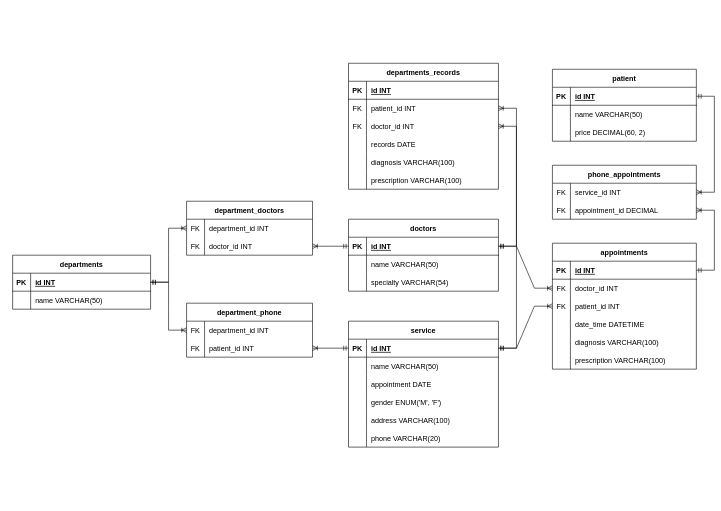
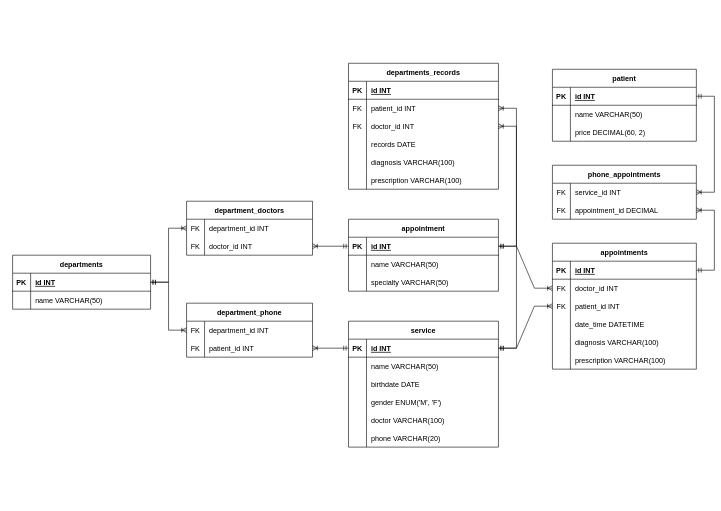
(423, 229) -> (423, 229)
(410, 283) -> (410, 283)
(401, 385) -> (397, 385)
(410, 421) -> (408, 421)
